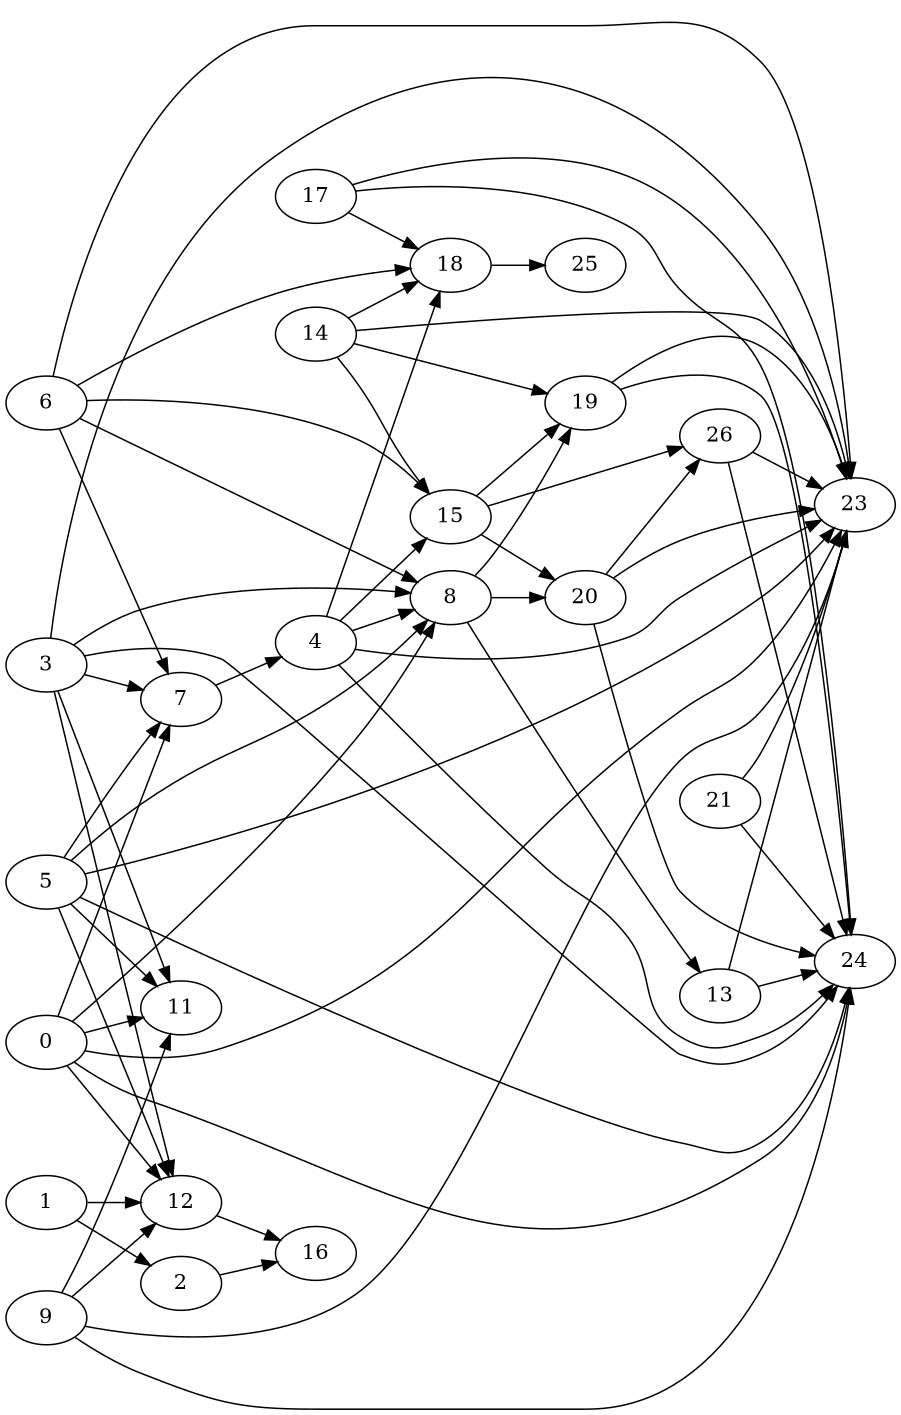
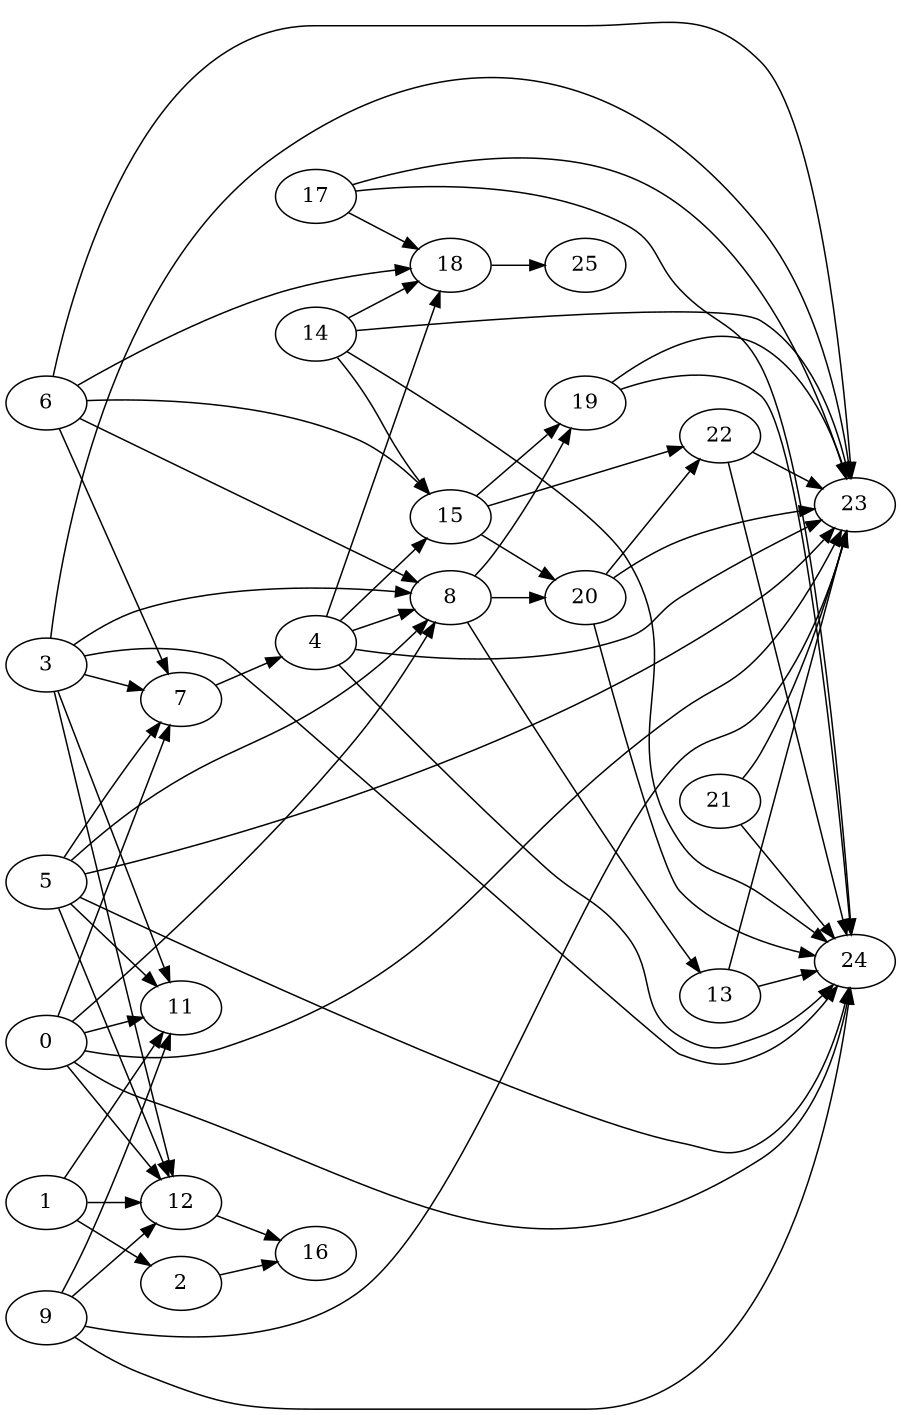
(443, 367) -> (648, 608)
(720, 436) -> (720, 436)
none -> (114, 1105)
